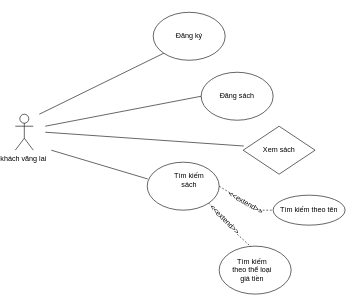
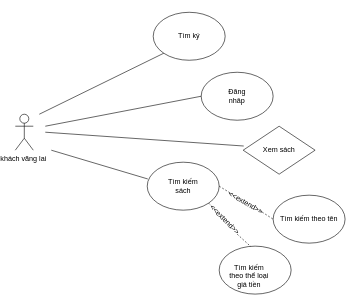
(189, 36) -> (189, 36)
(237, 96) -> (237, 96)
(189, 180) -> (183, 186)
(309, 210) -> (309, 219)
(252, 270) -> (249, 276)
